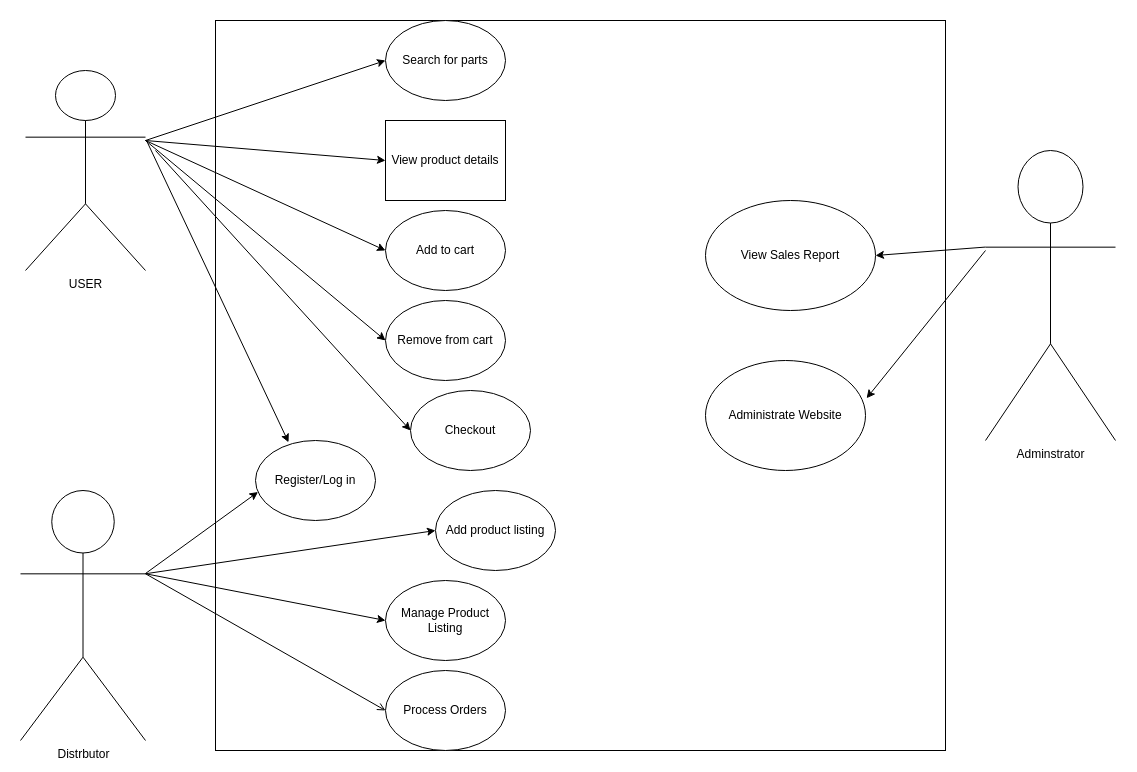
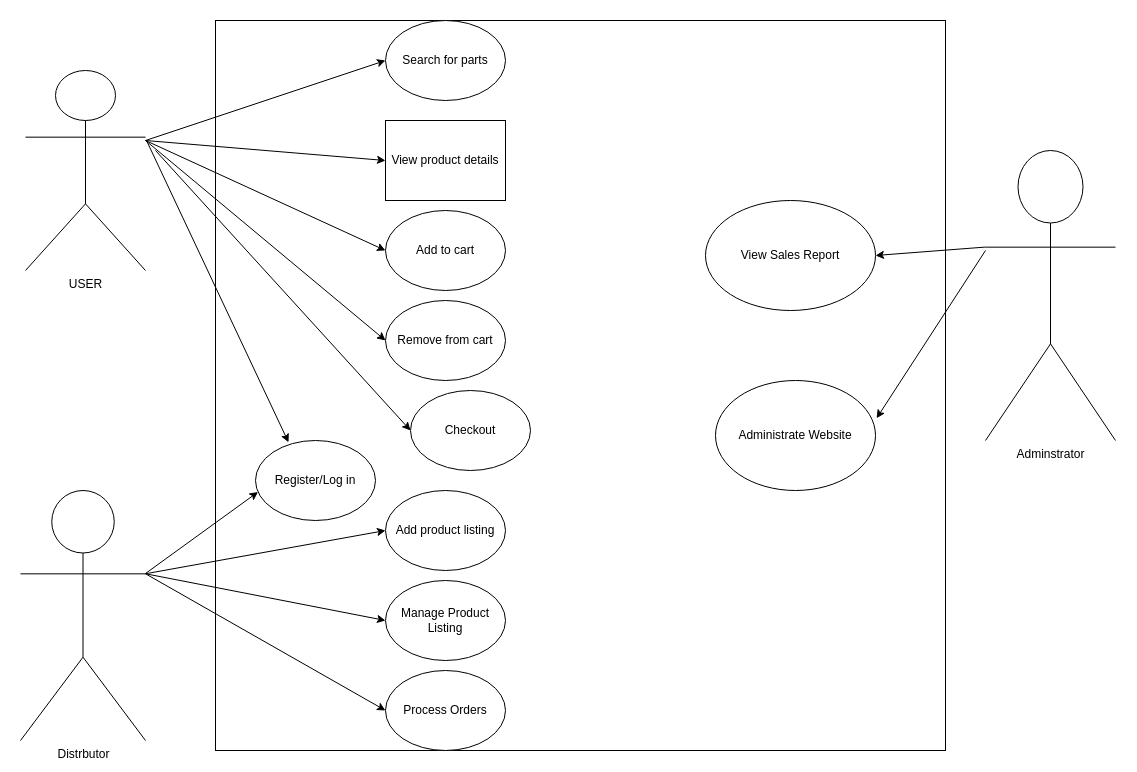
(786, 416) -> (796, 436)
(496, 531) -> (446, 531)
(380, 707) -> (378, 706)
